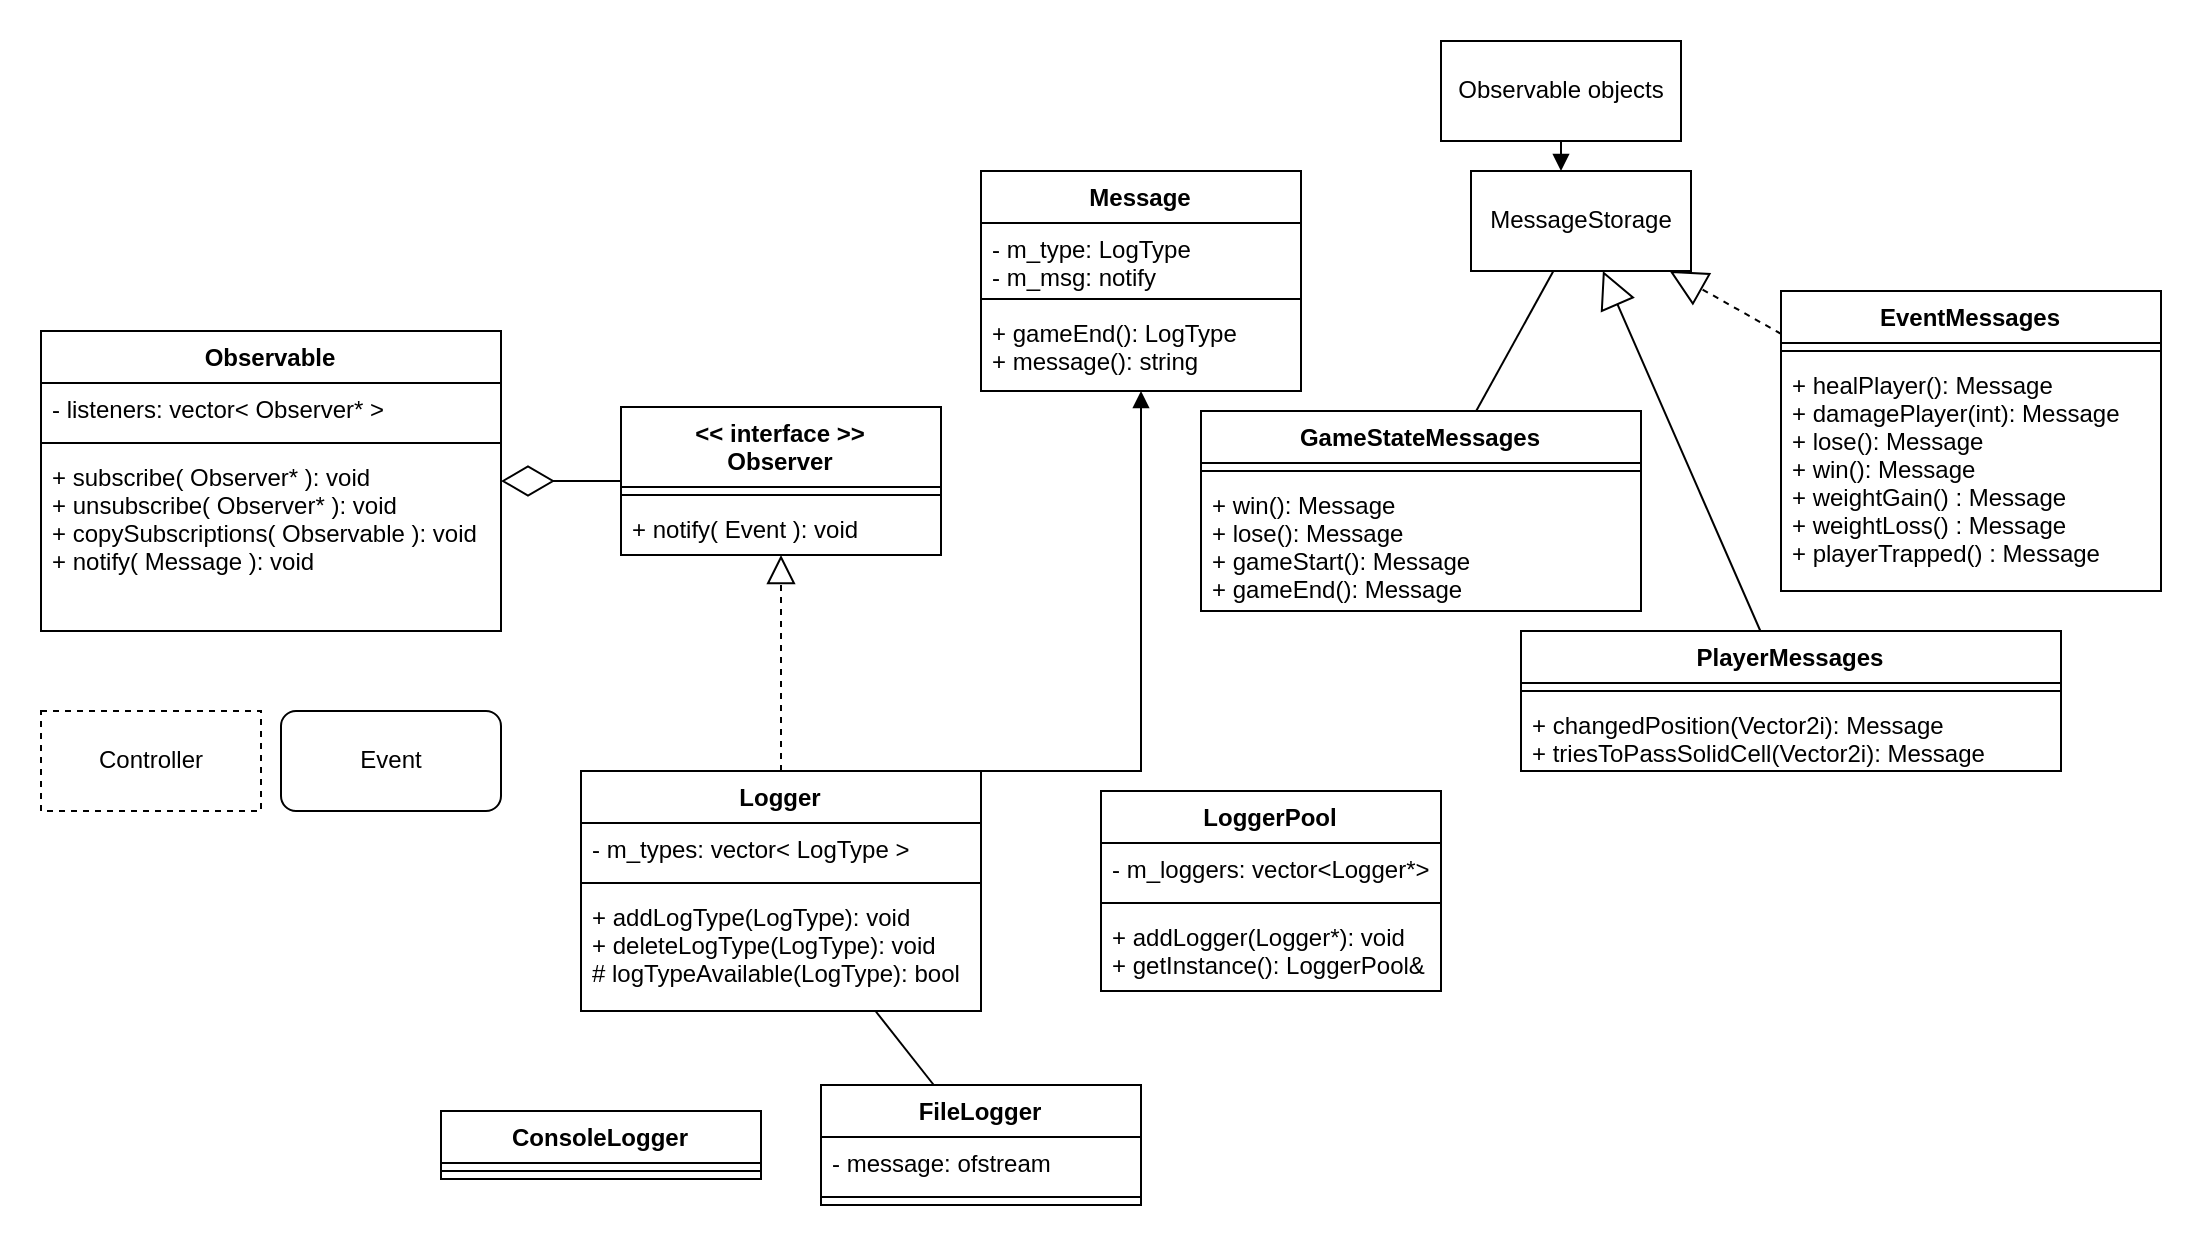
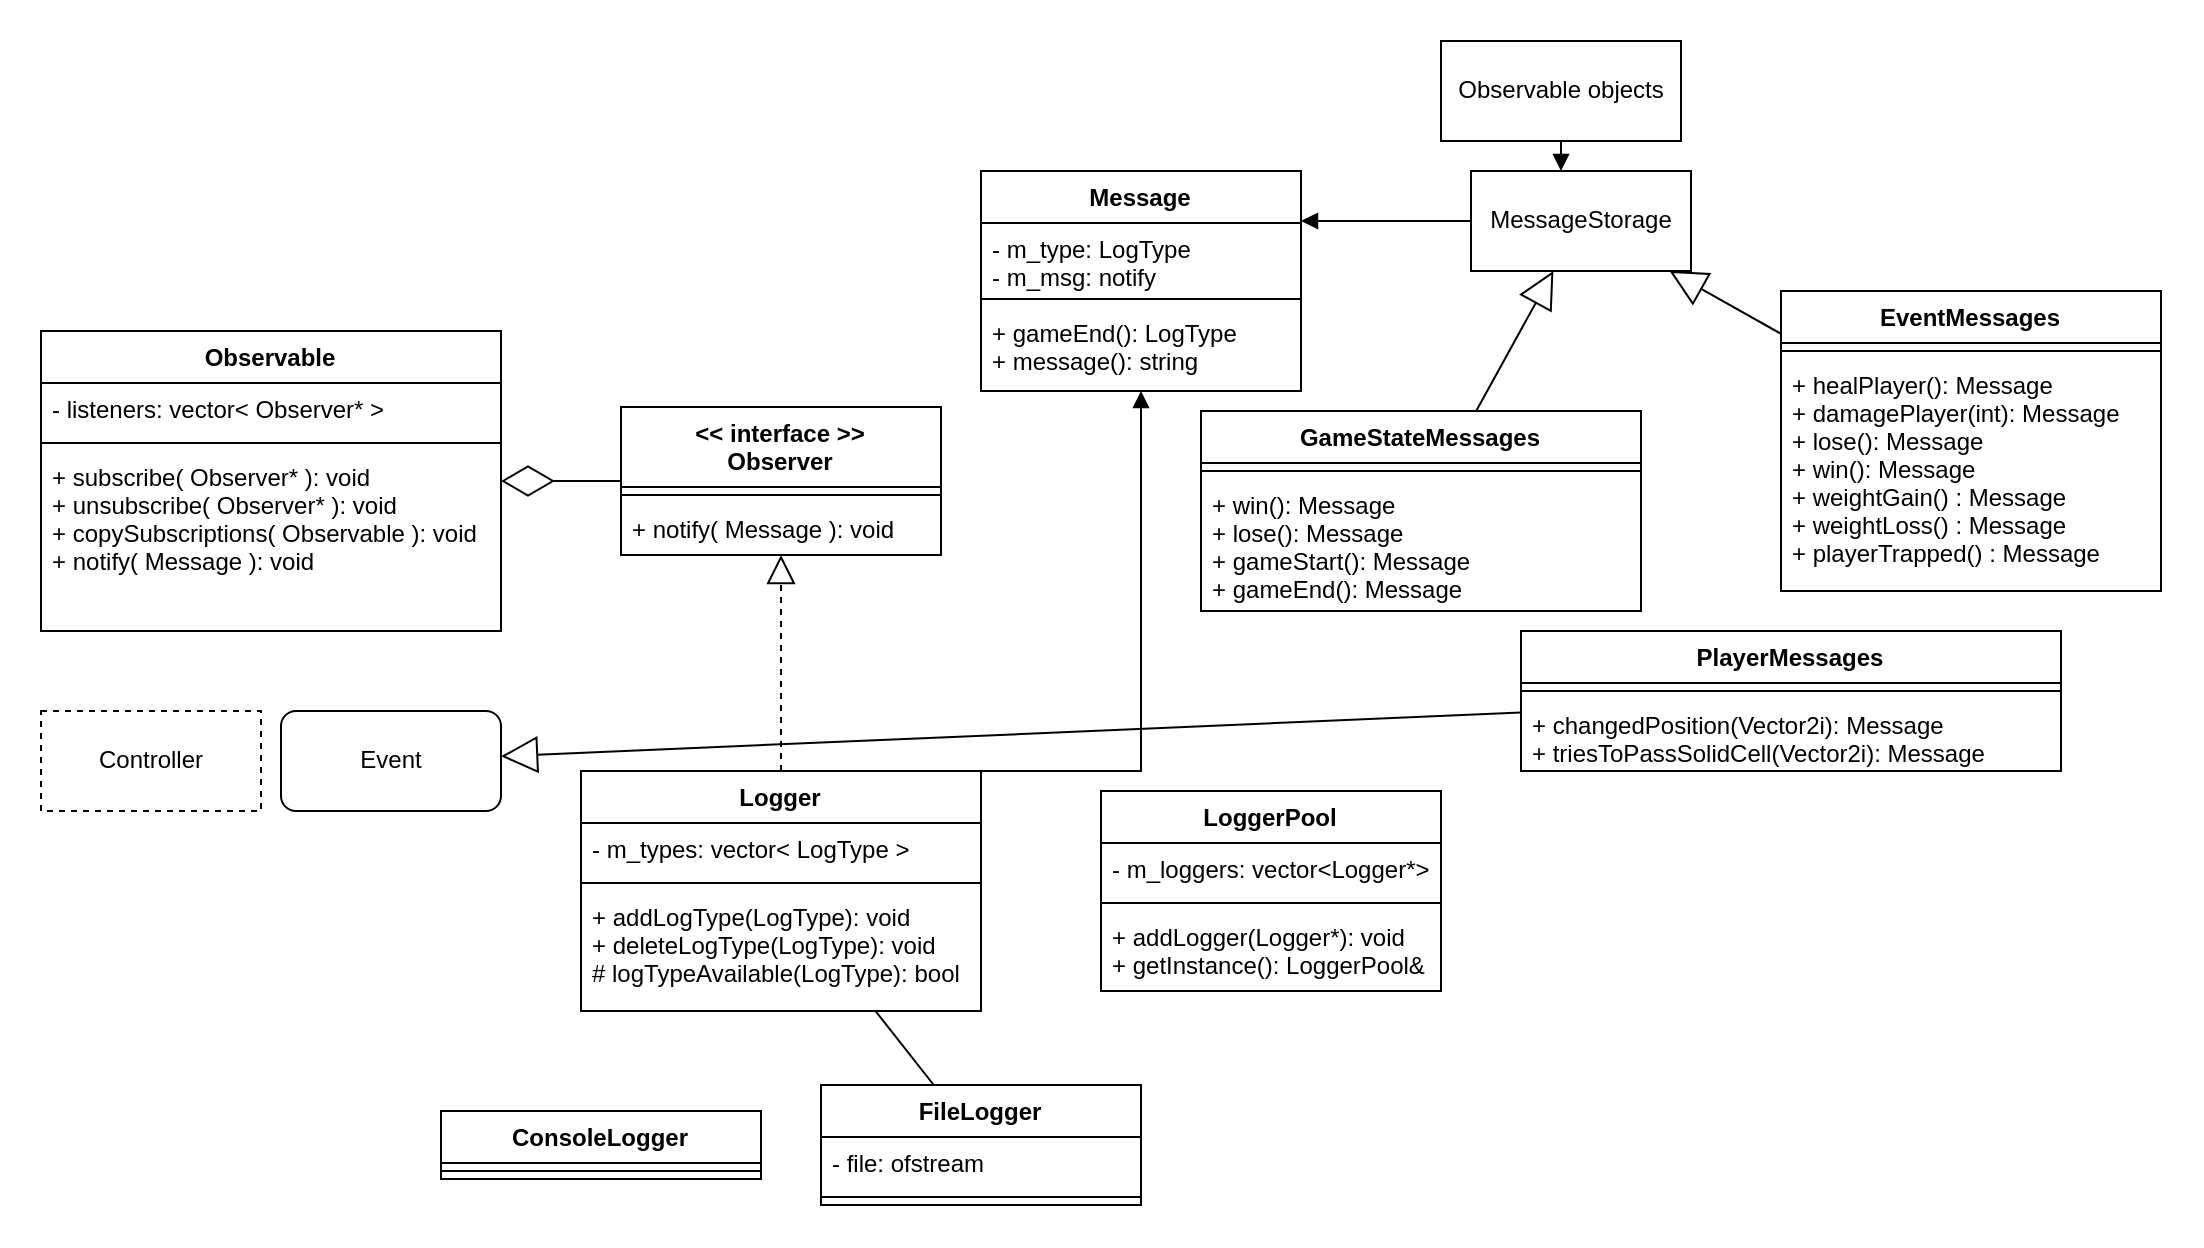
none -> (1395, 221)
(1544, 289) -> (1535, 304)
(1740, 311) -> (1740, 311)
(1689, 468) -> (1028, 734)
(765, 530) -> (778, 530)
(950, 1164) -> (924, 1164)
